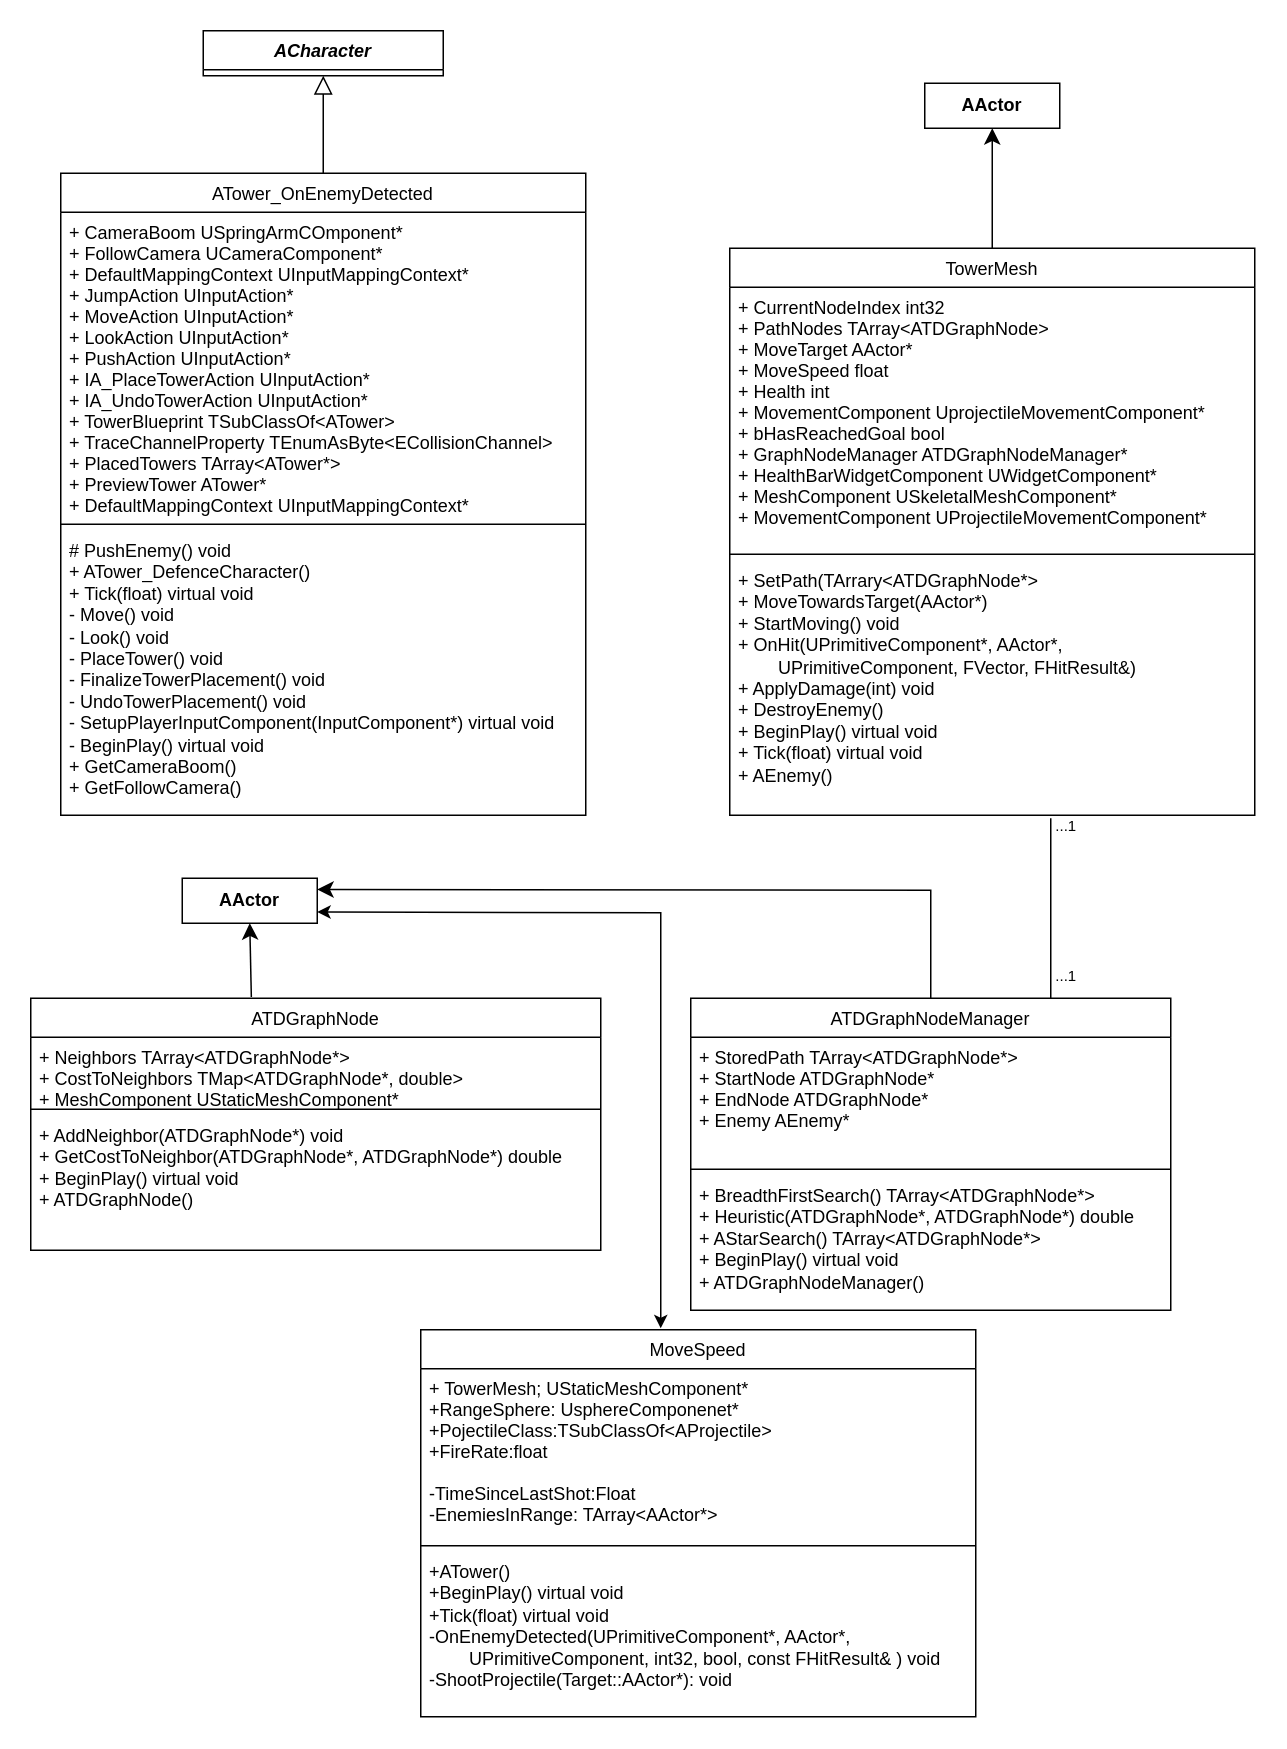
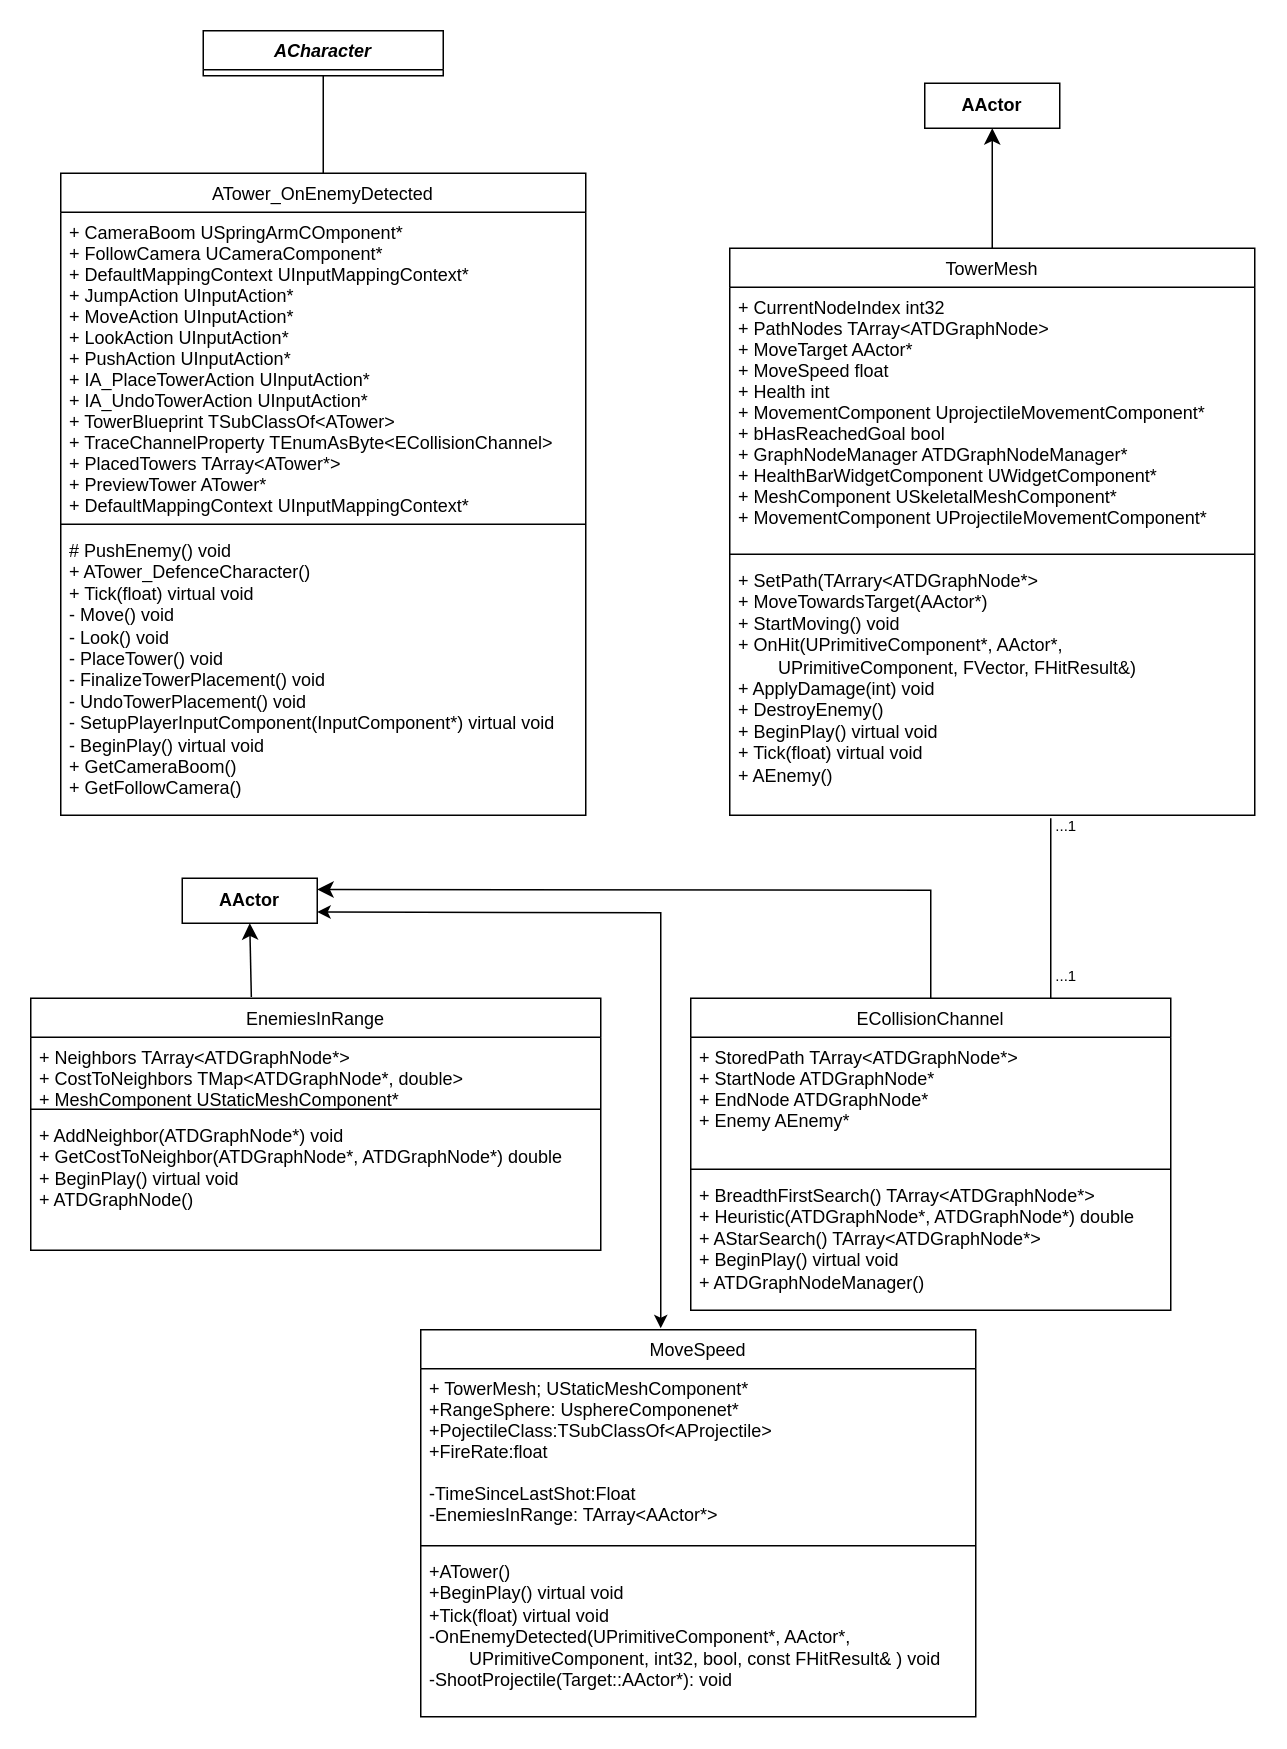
(323, 95) -> (323, 87)
(315, 1019) -> (315, 1019)
(930, 1019) -> (930, 1019)
